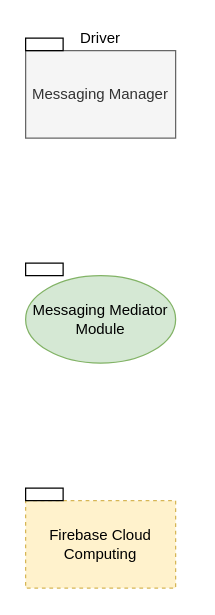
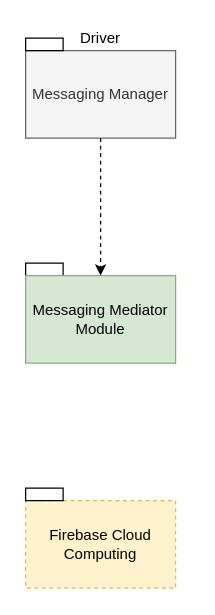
none -> (101, 202)
(101, 319) -> (101, 319)
